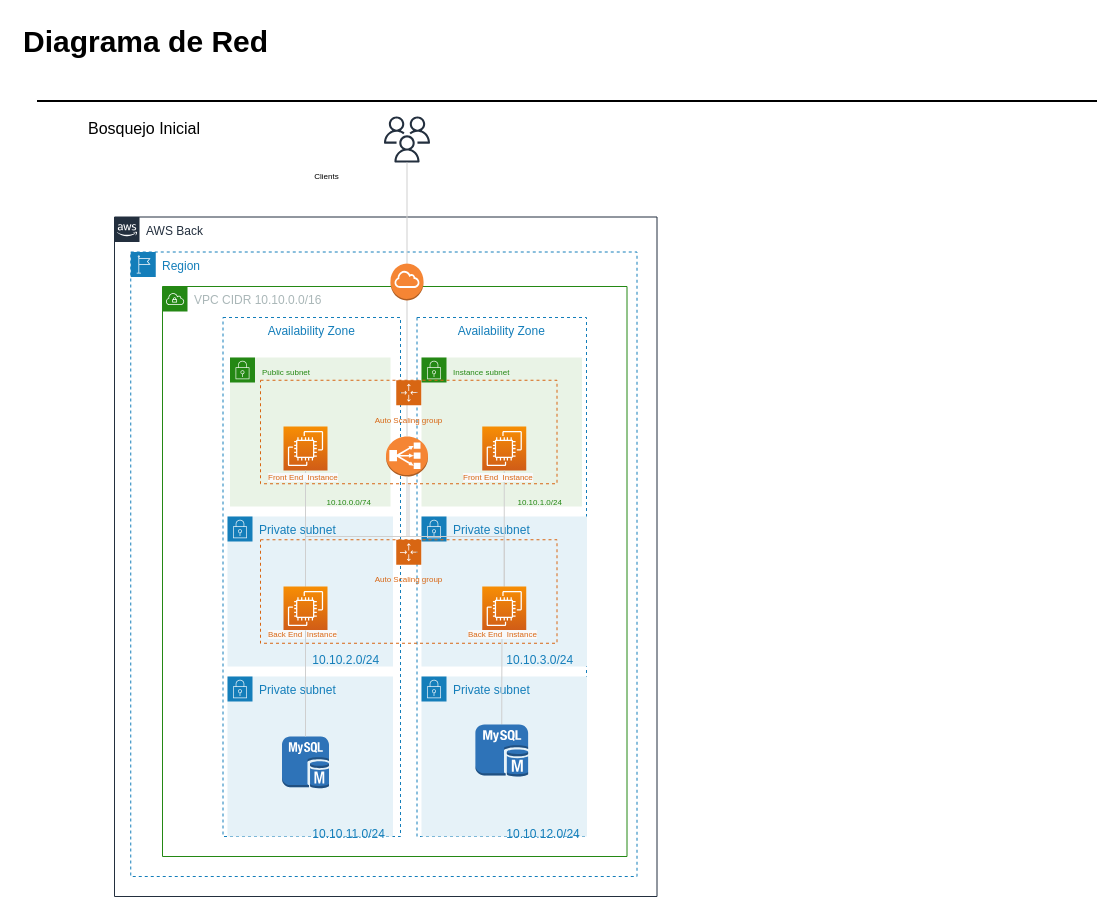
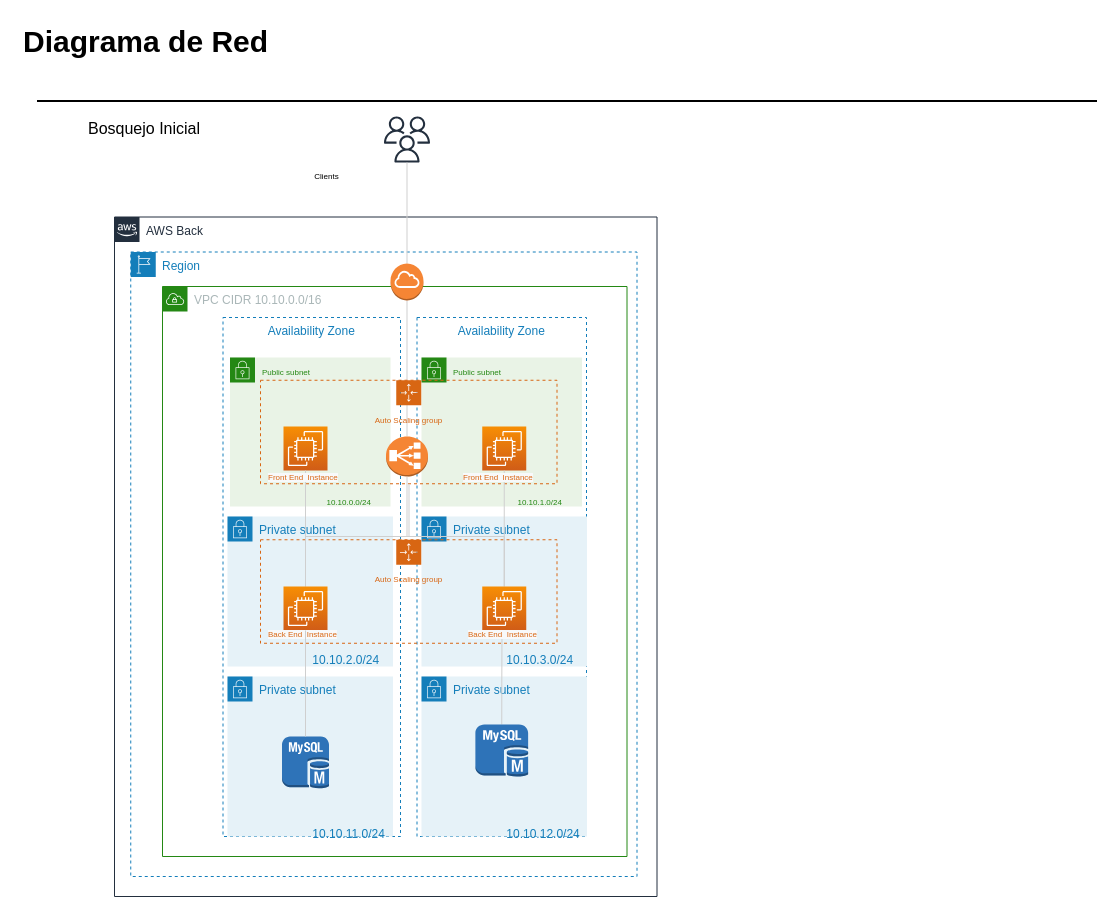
(302, 379) -> (302, 379)
(502, 379) -> (493, 379)
